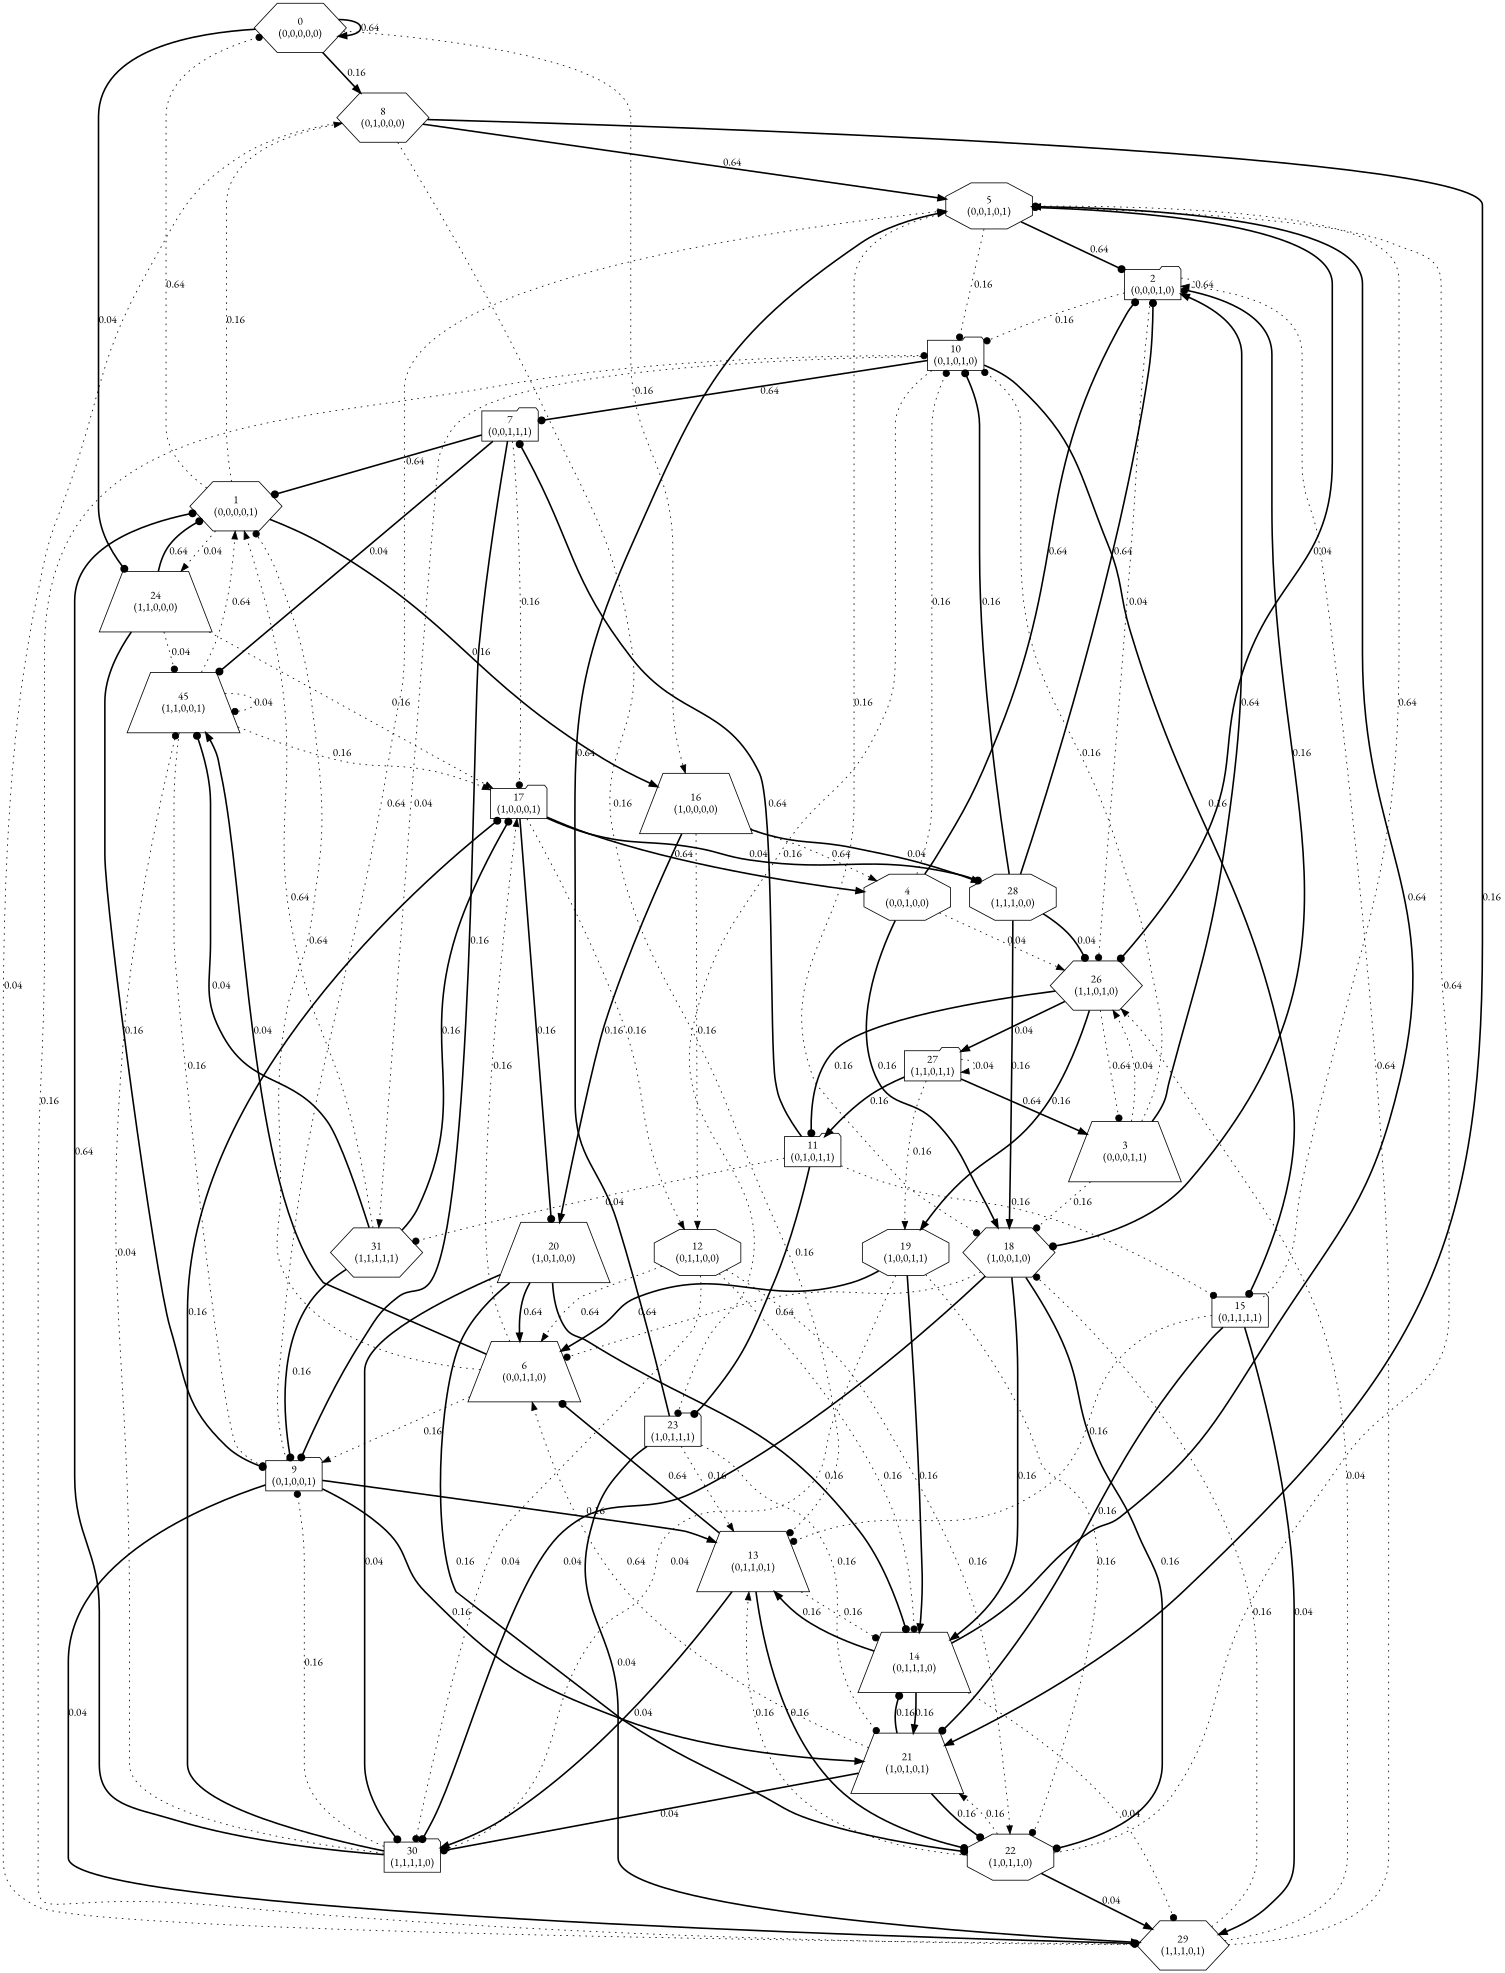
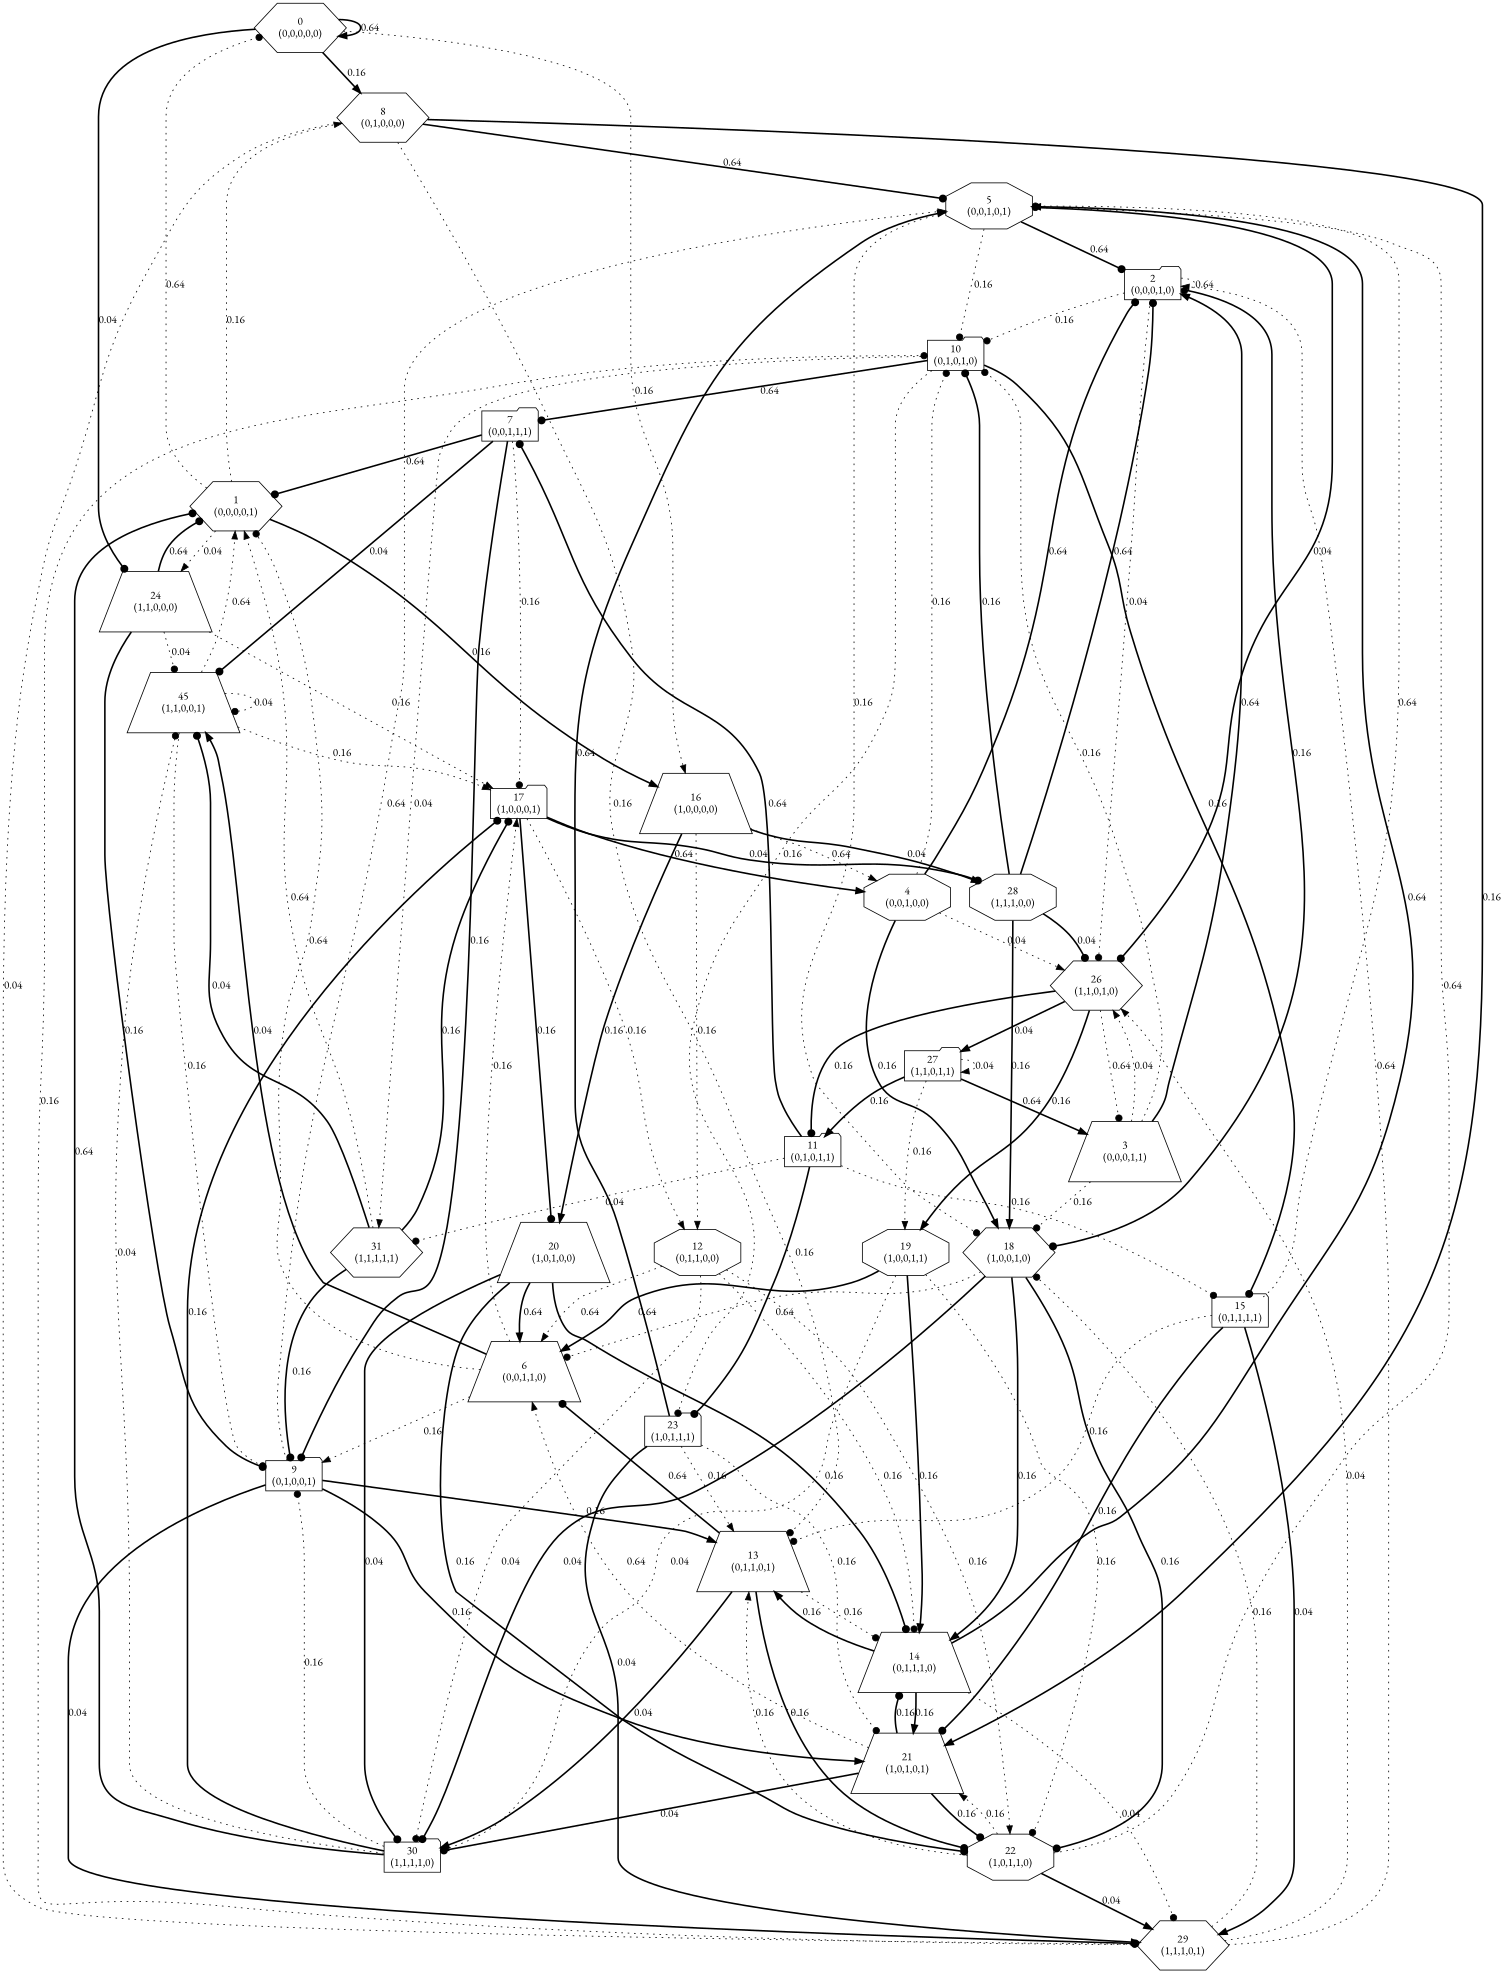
(681, 161) -> (681, 161)
